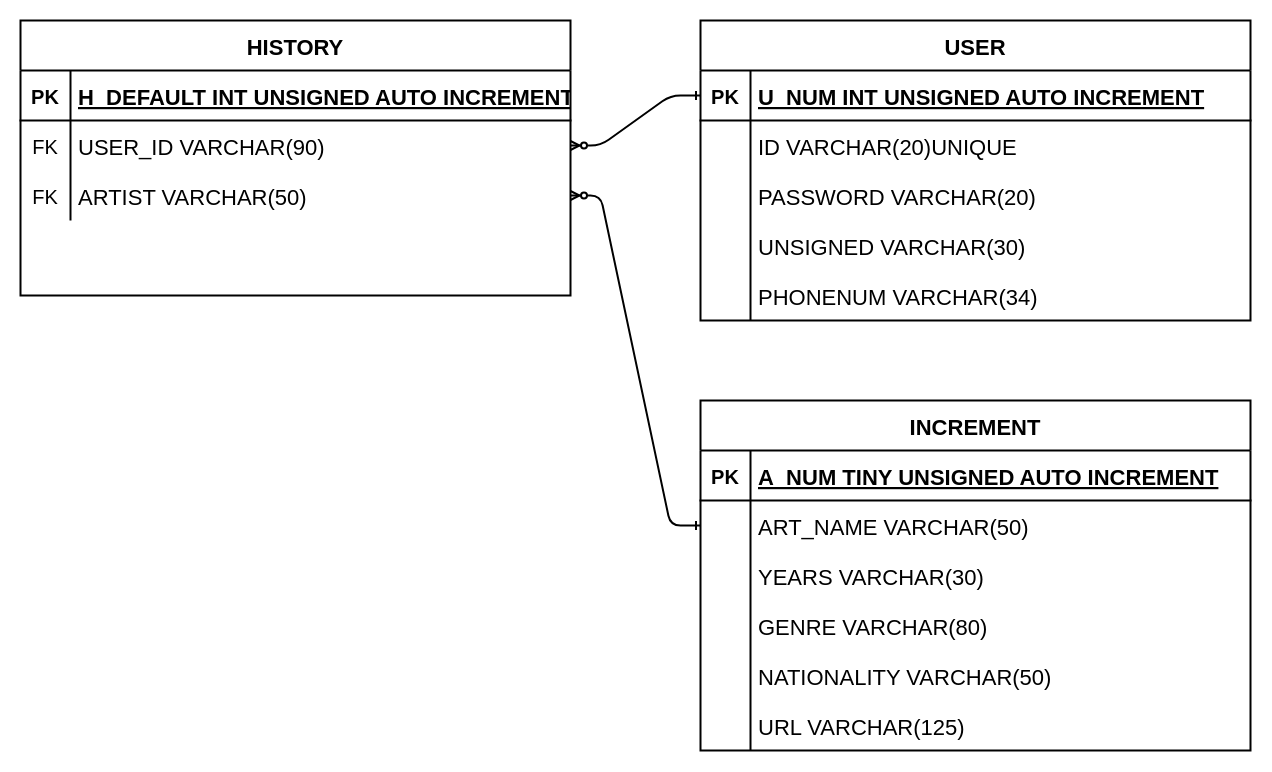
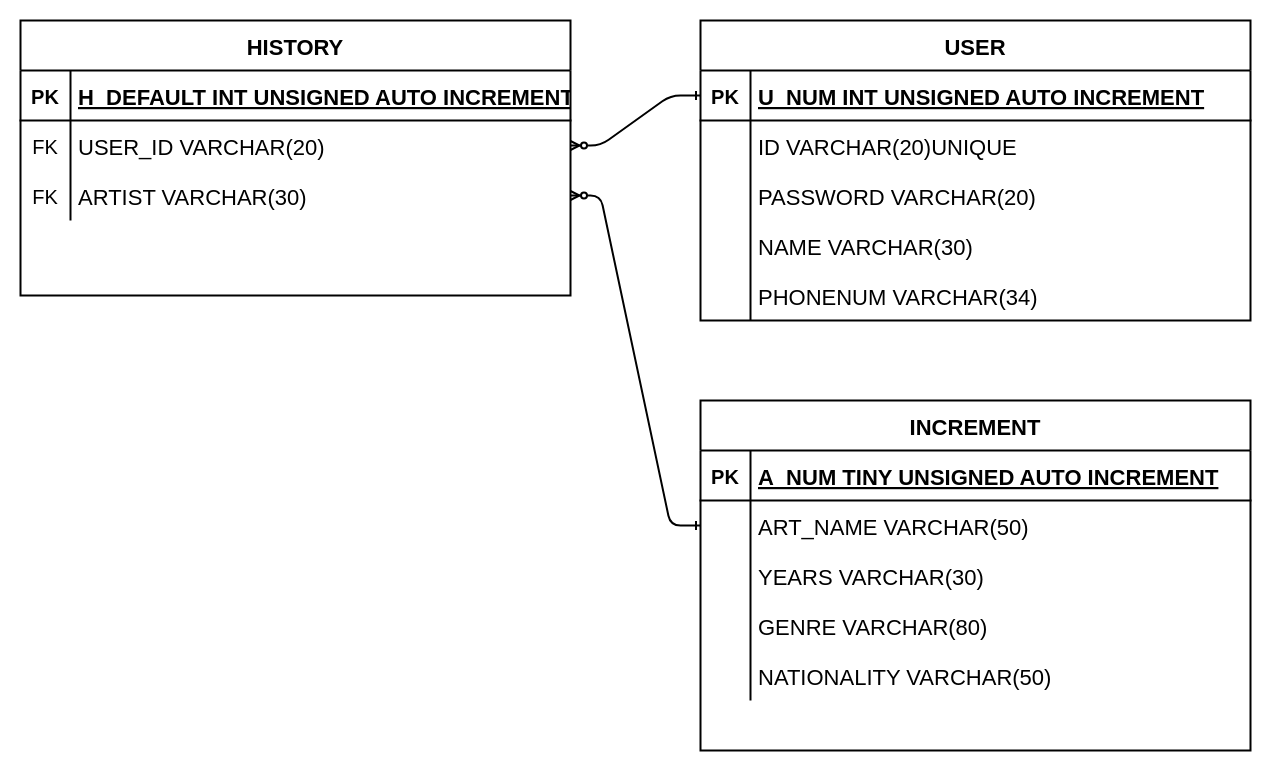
(192, 148) -> (192, 148)
(186, 198) -> (186, 198)
(878, 248) -> (854, 248)
(1001, 726) -> none
